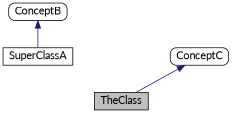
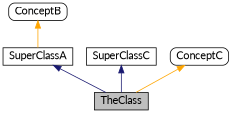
(38, 38) -> (38, 38)
none -> (121, 56)
none -> (83, 81)
(157, 81) -> (157, 81)
